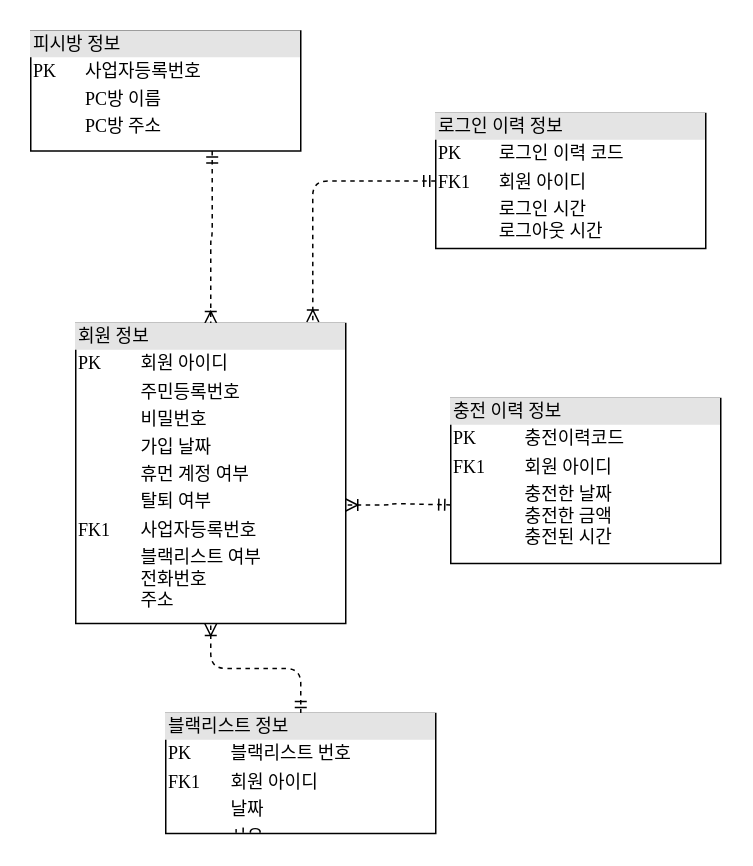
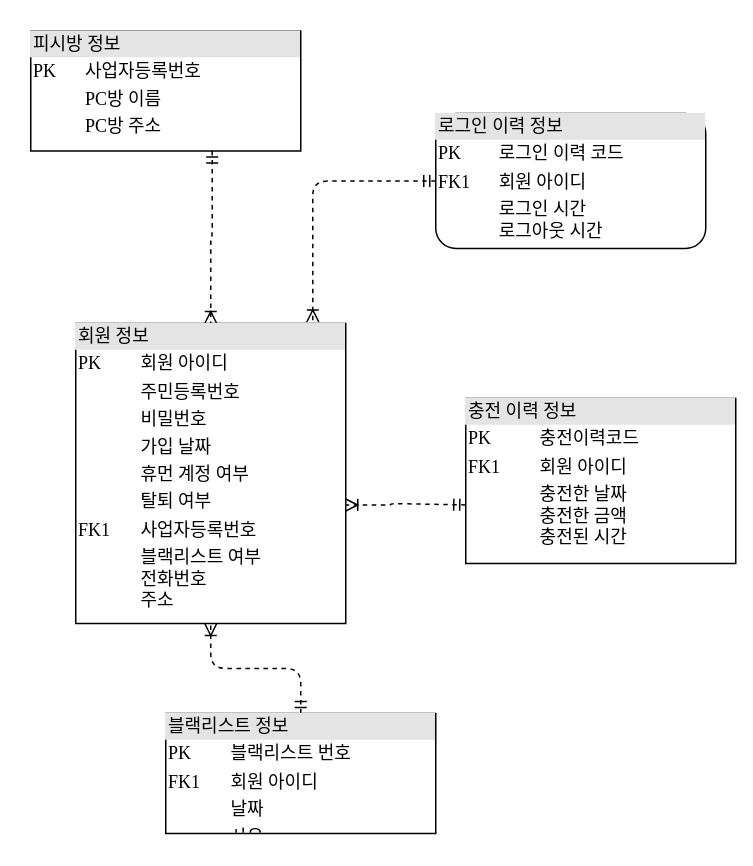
(571, 181) -> (571, 181)
(586, 481) -> (601, 481)
